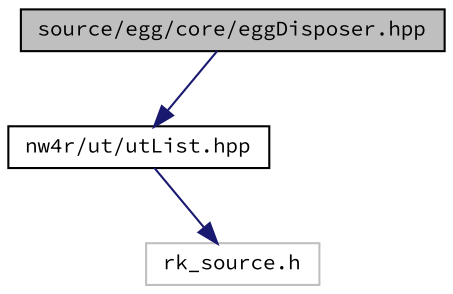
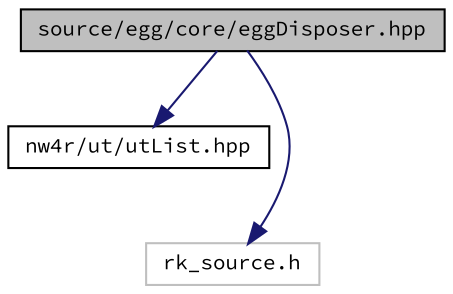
(179, 198) -> (289, 136)
